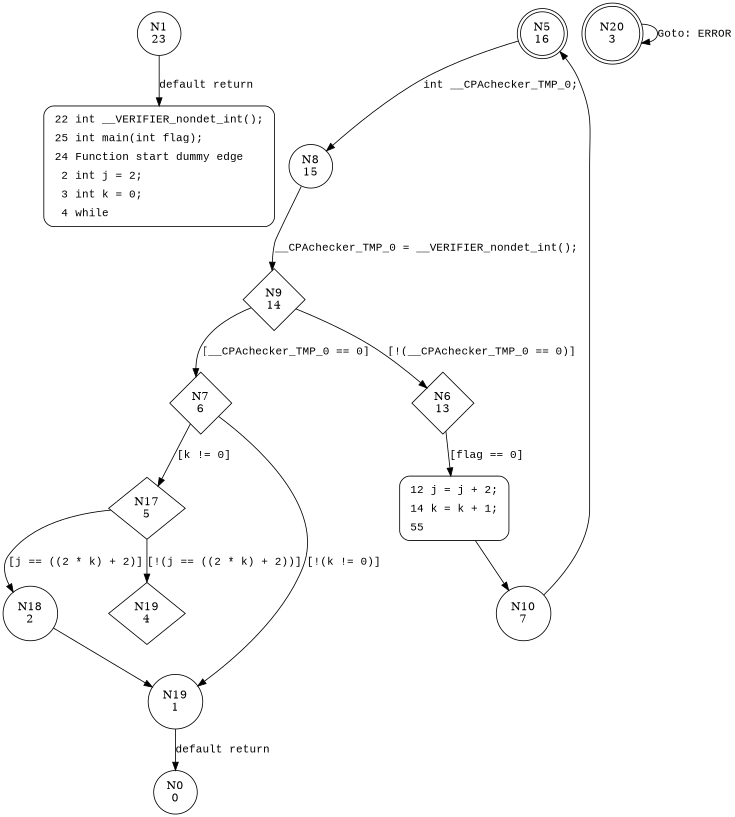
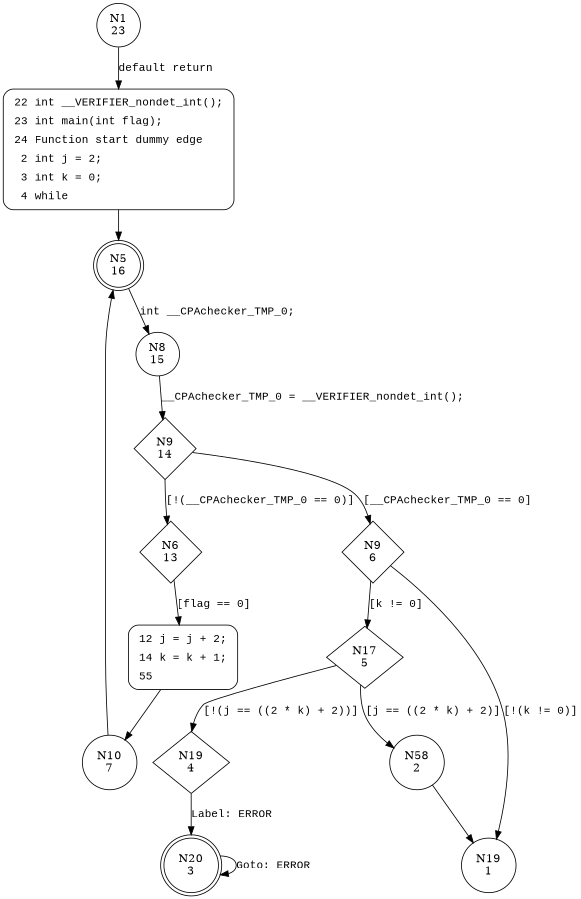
(62, 138) -> (21, 121)
none -> (119, 221)
(201, 403) -> (373, 552)
(30, 613) -> (417, 762)
(175, 792) -> none
none -> (191, 810)
